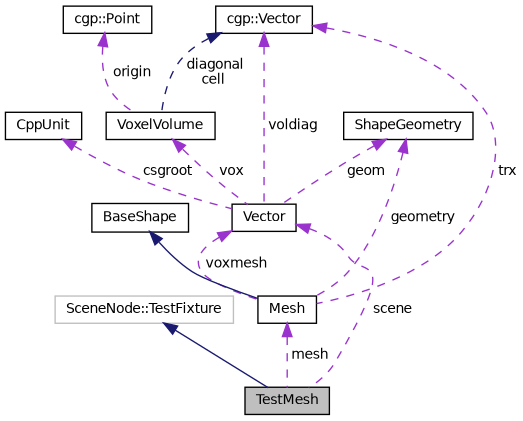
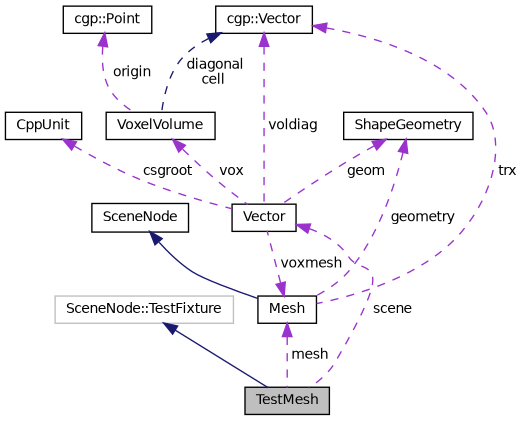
(140, 218) -> (140, 218)
(199, 266) -> (274, 257)
